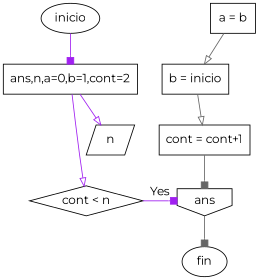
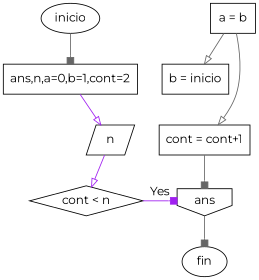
(70, 45) -> (70, 45)
(199, 105) -> (239, 77)
(77, 136) -> (100, 167)
